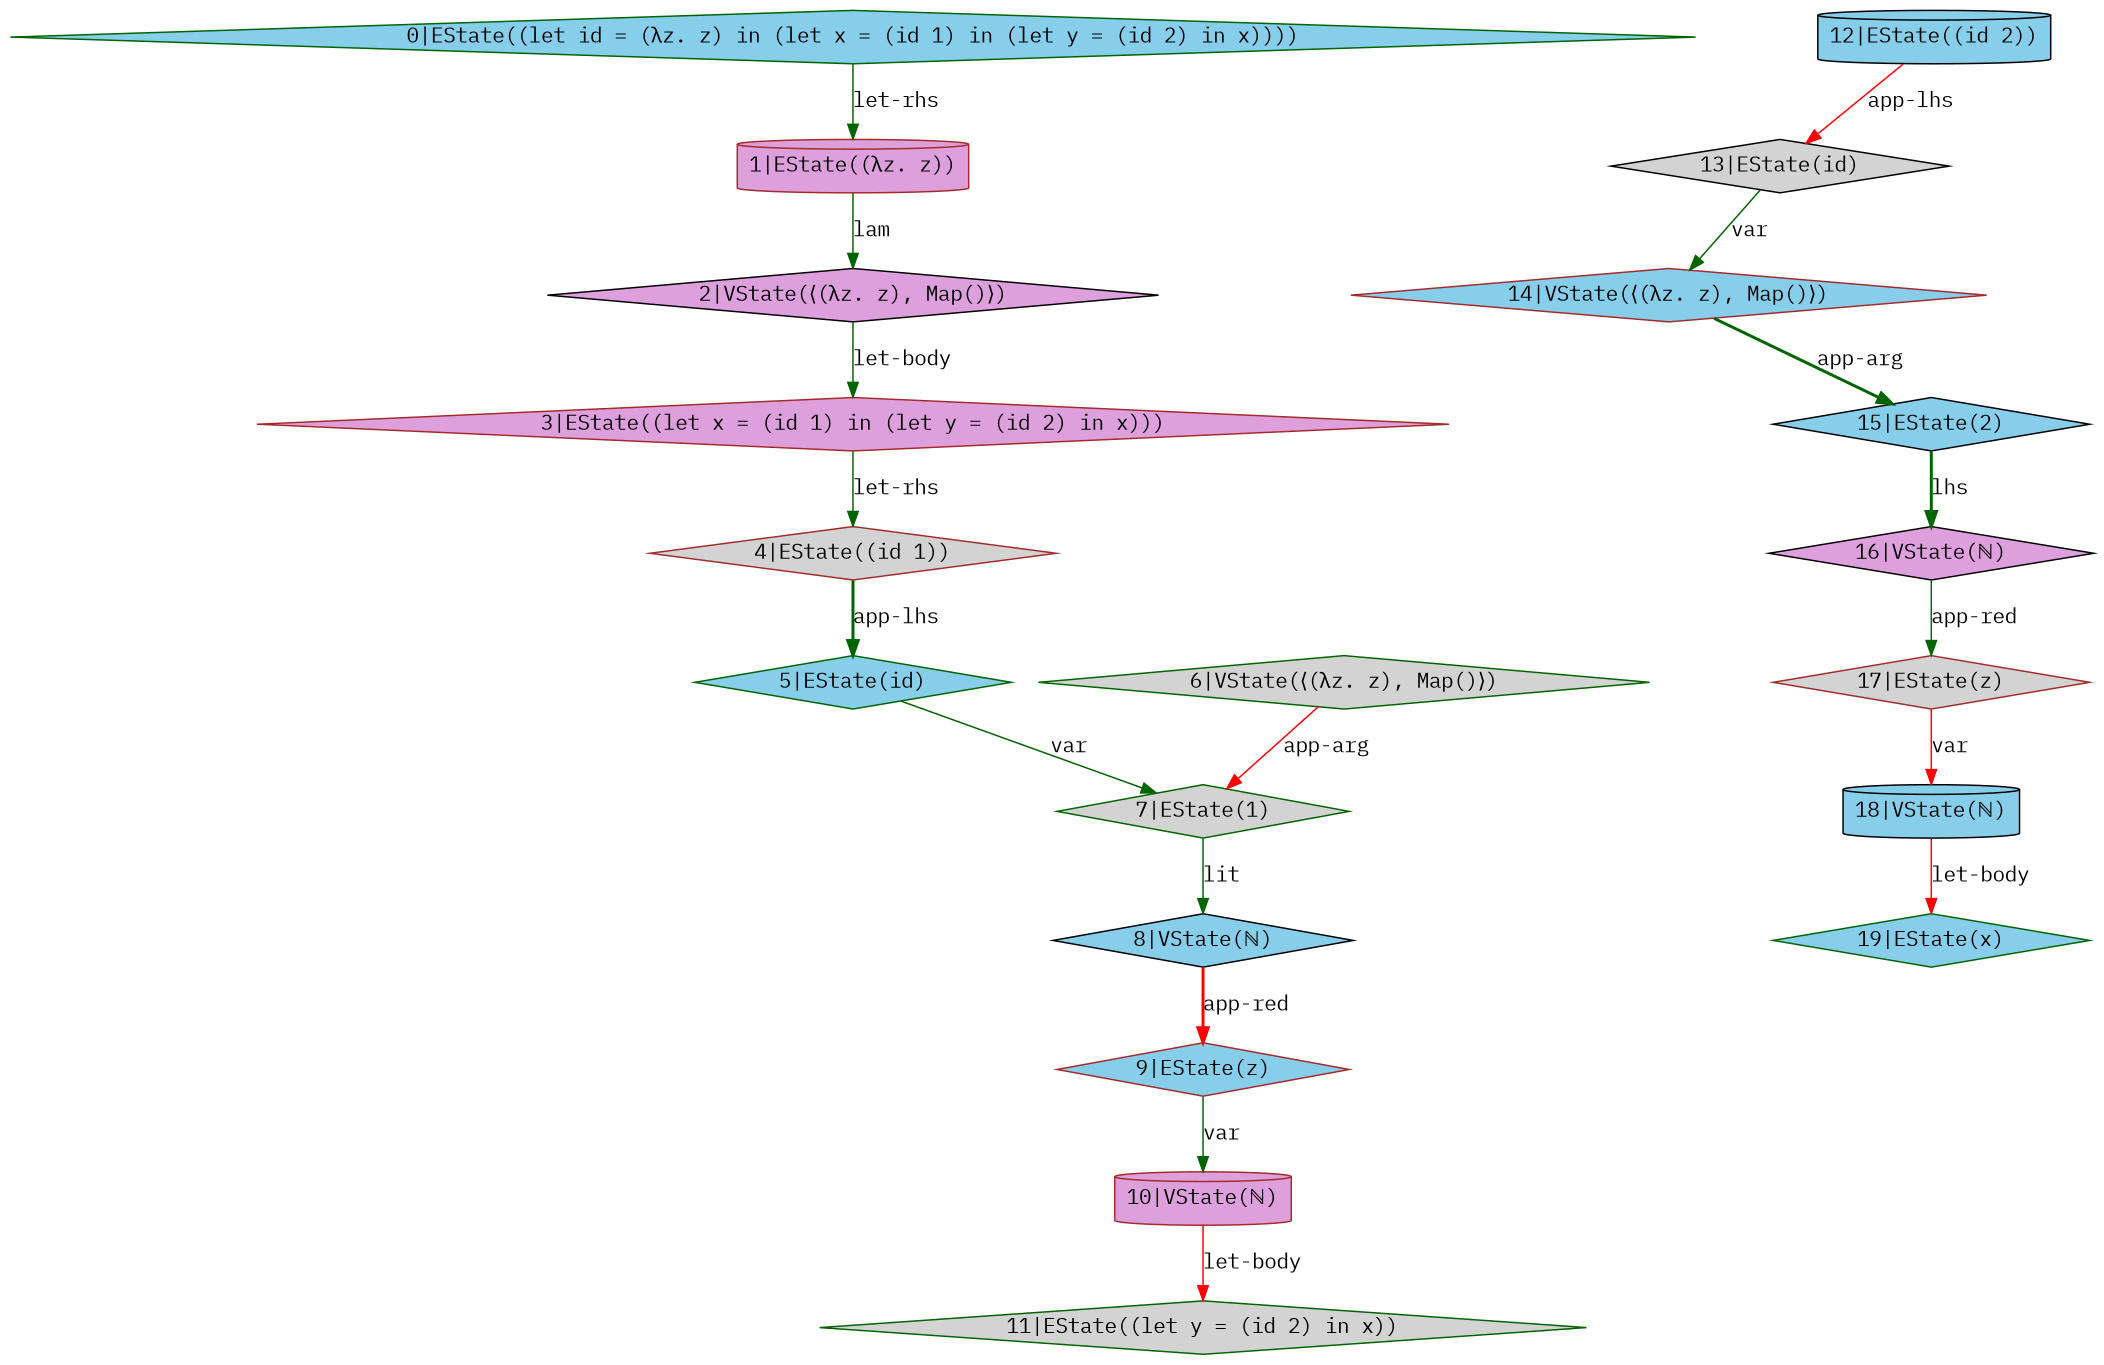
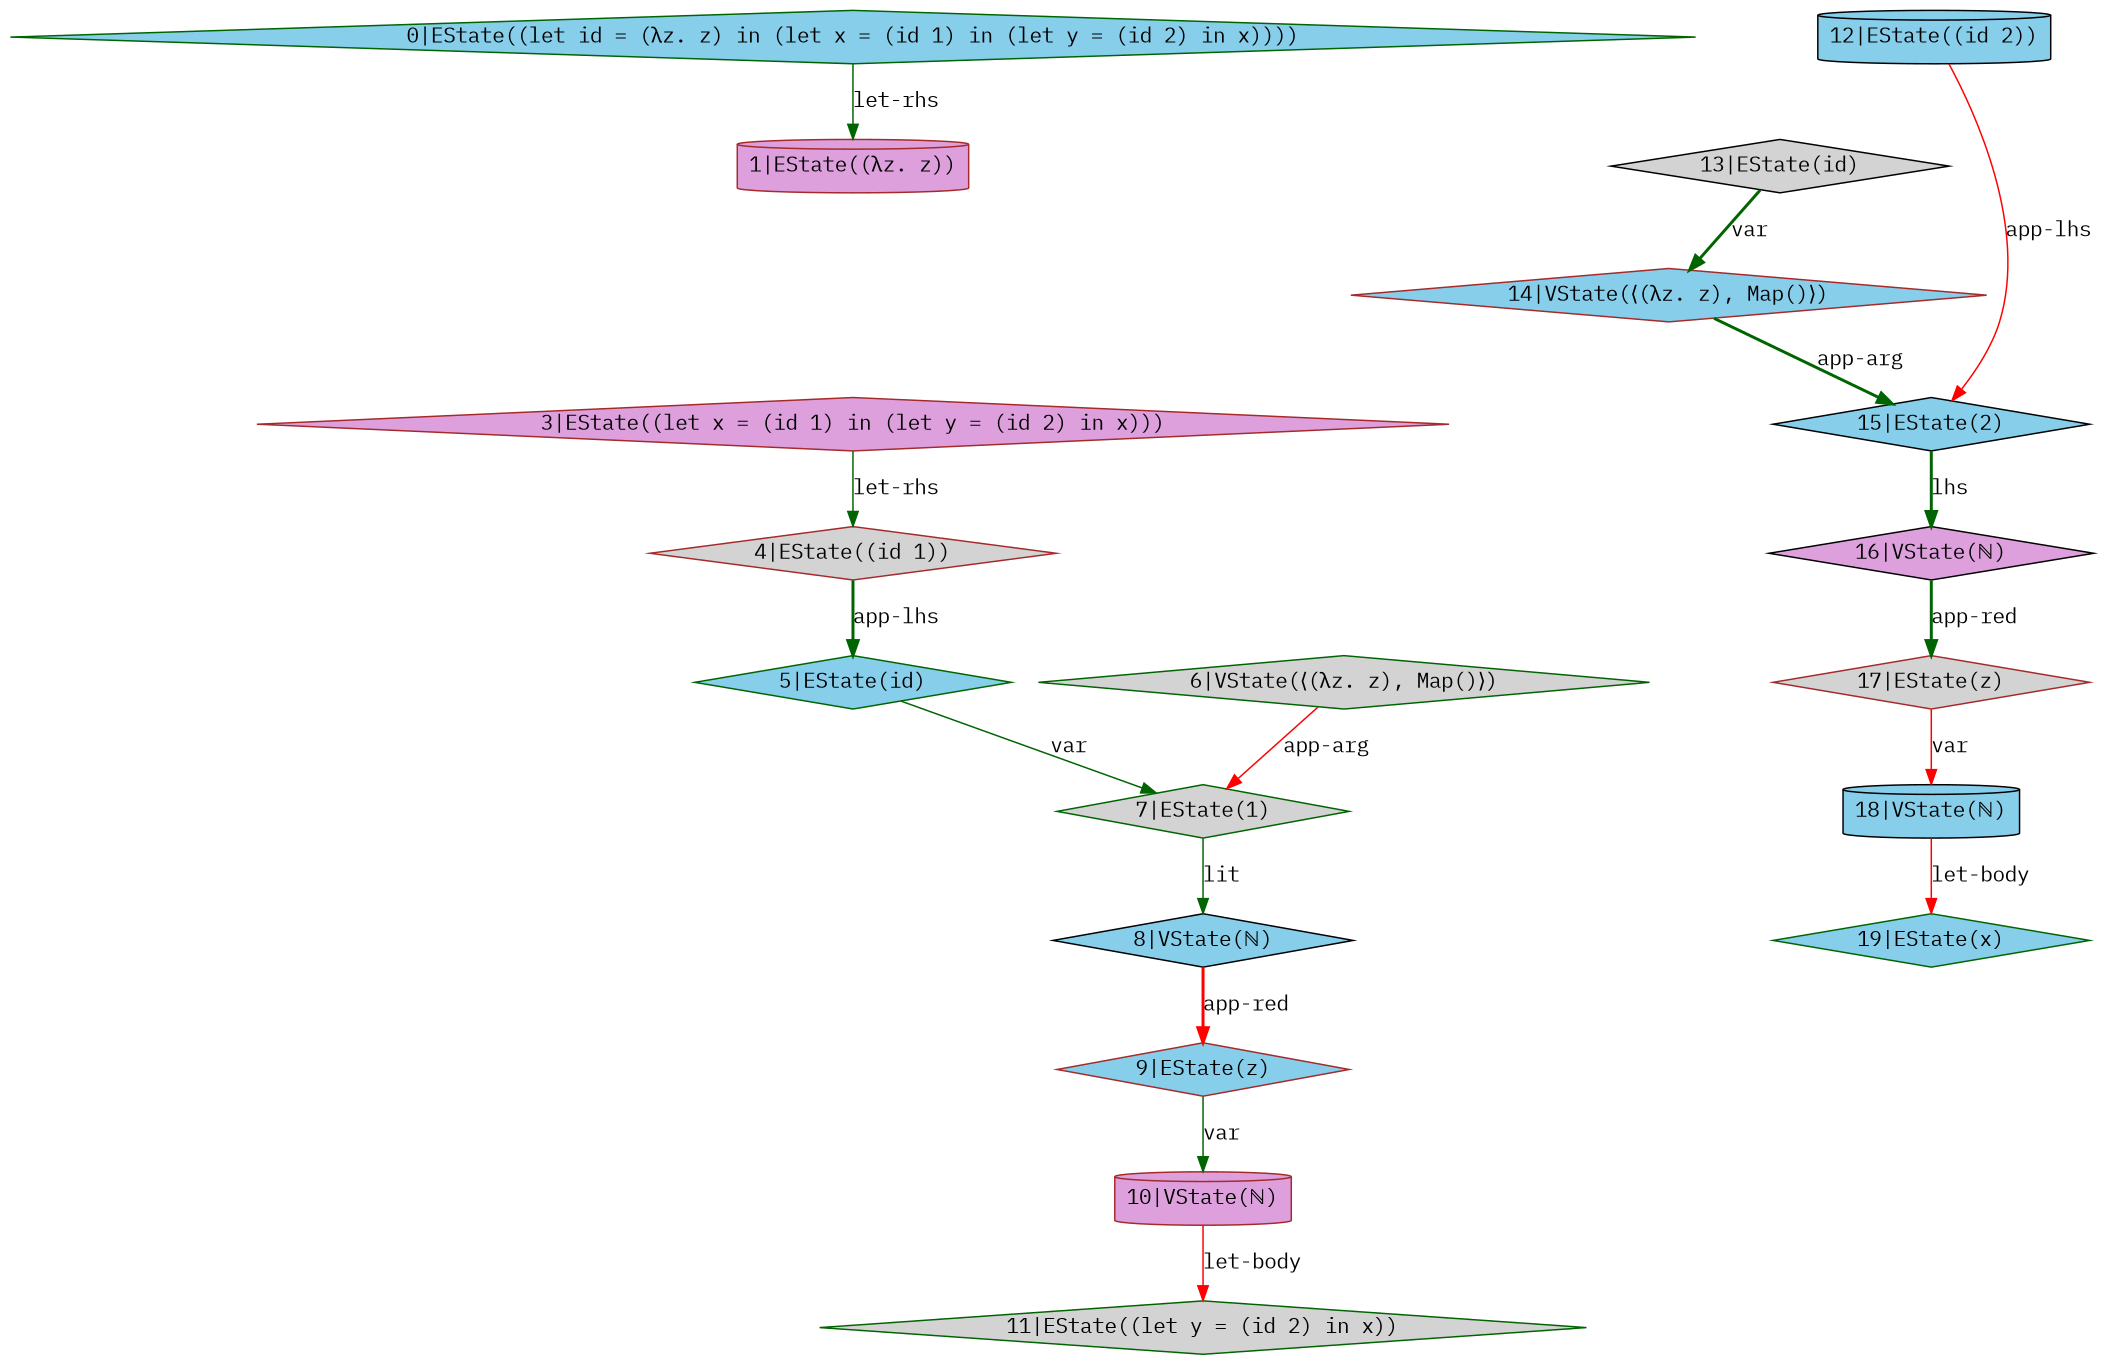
(1861, 99) -> (2005, 227)
(1730, 224) -> (1730, 224)
(853, 295) -> none
(1931, 610) -> (1931, 610)
